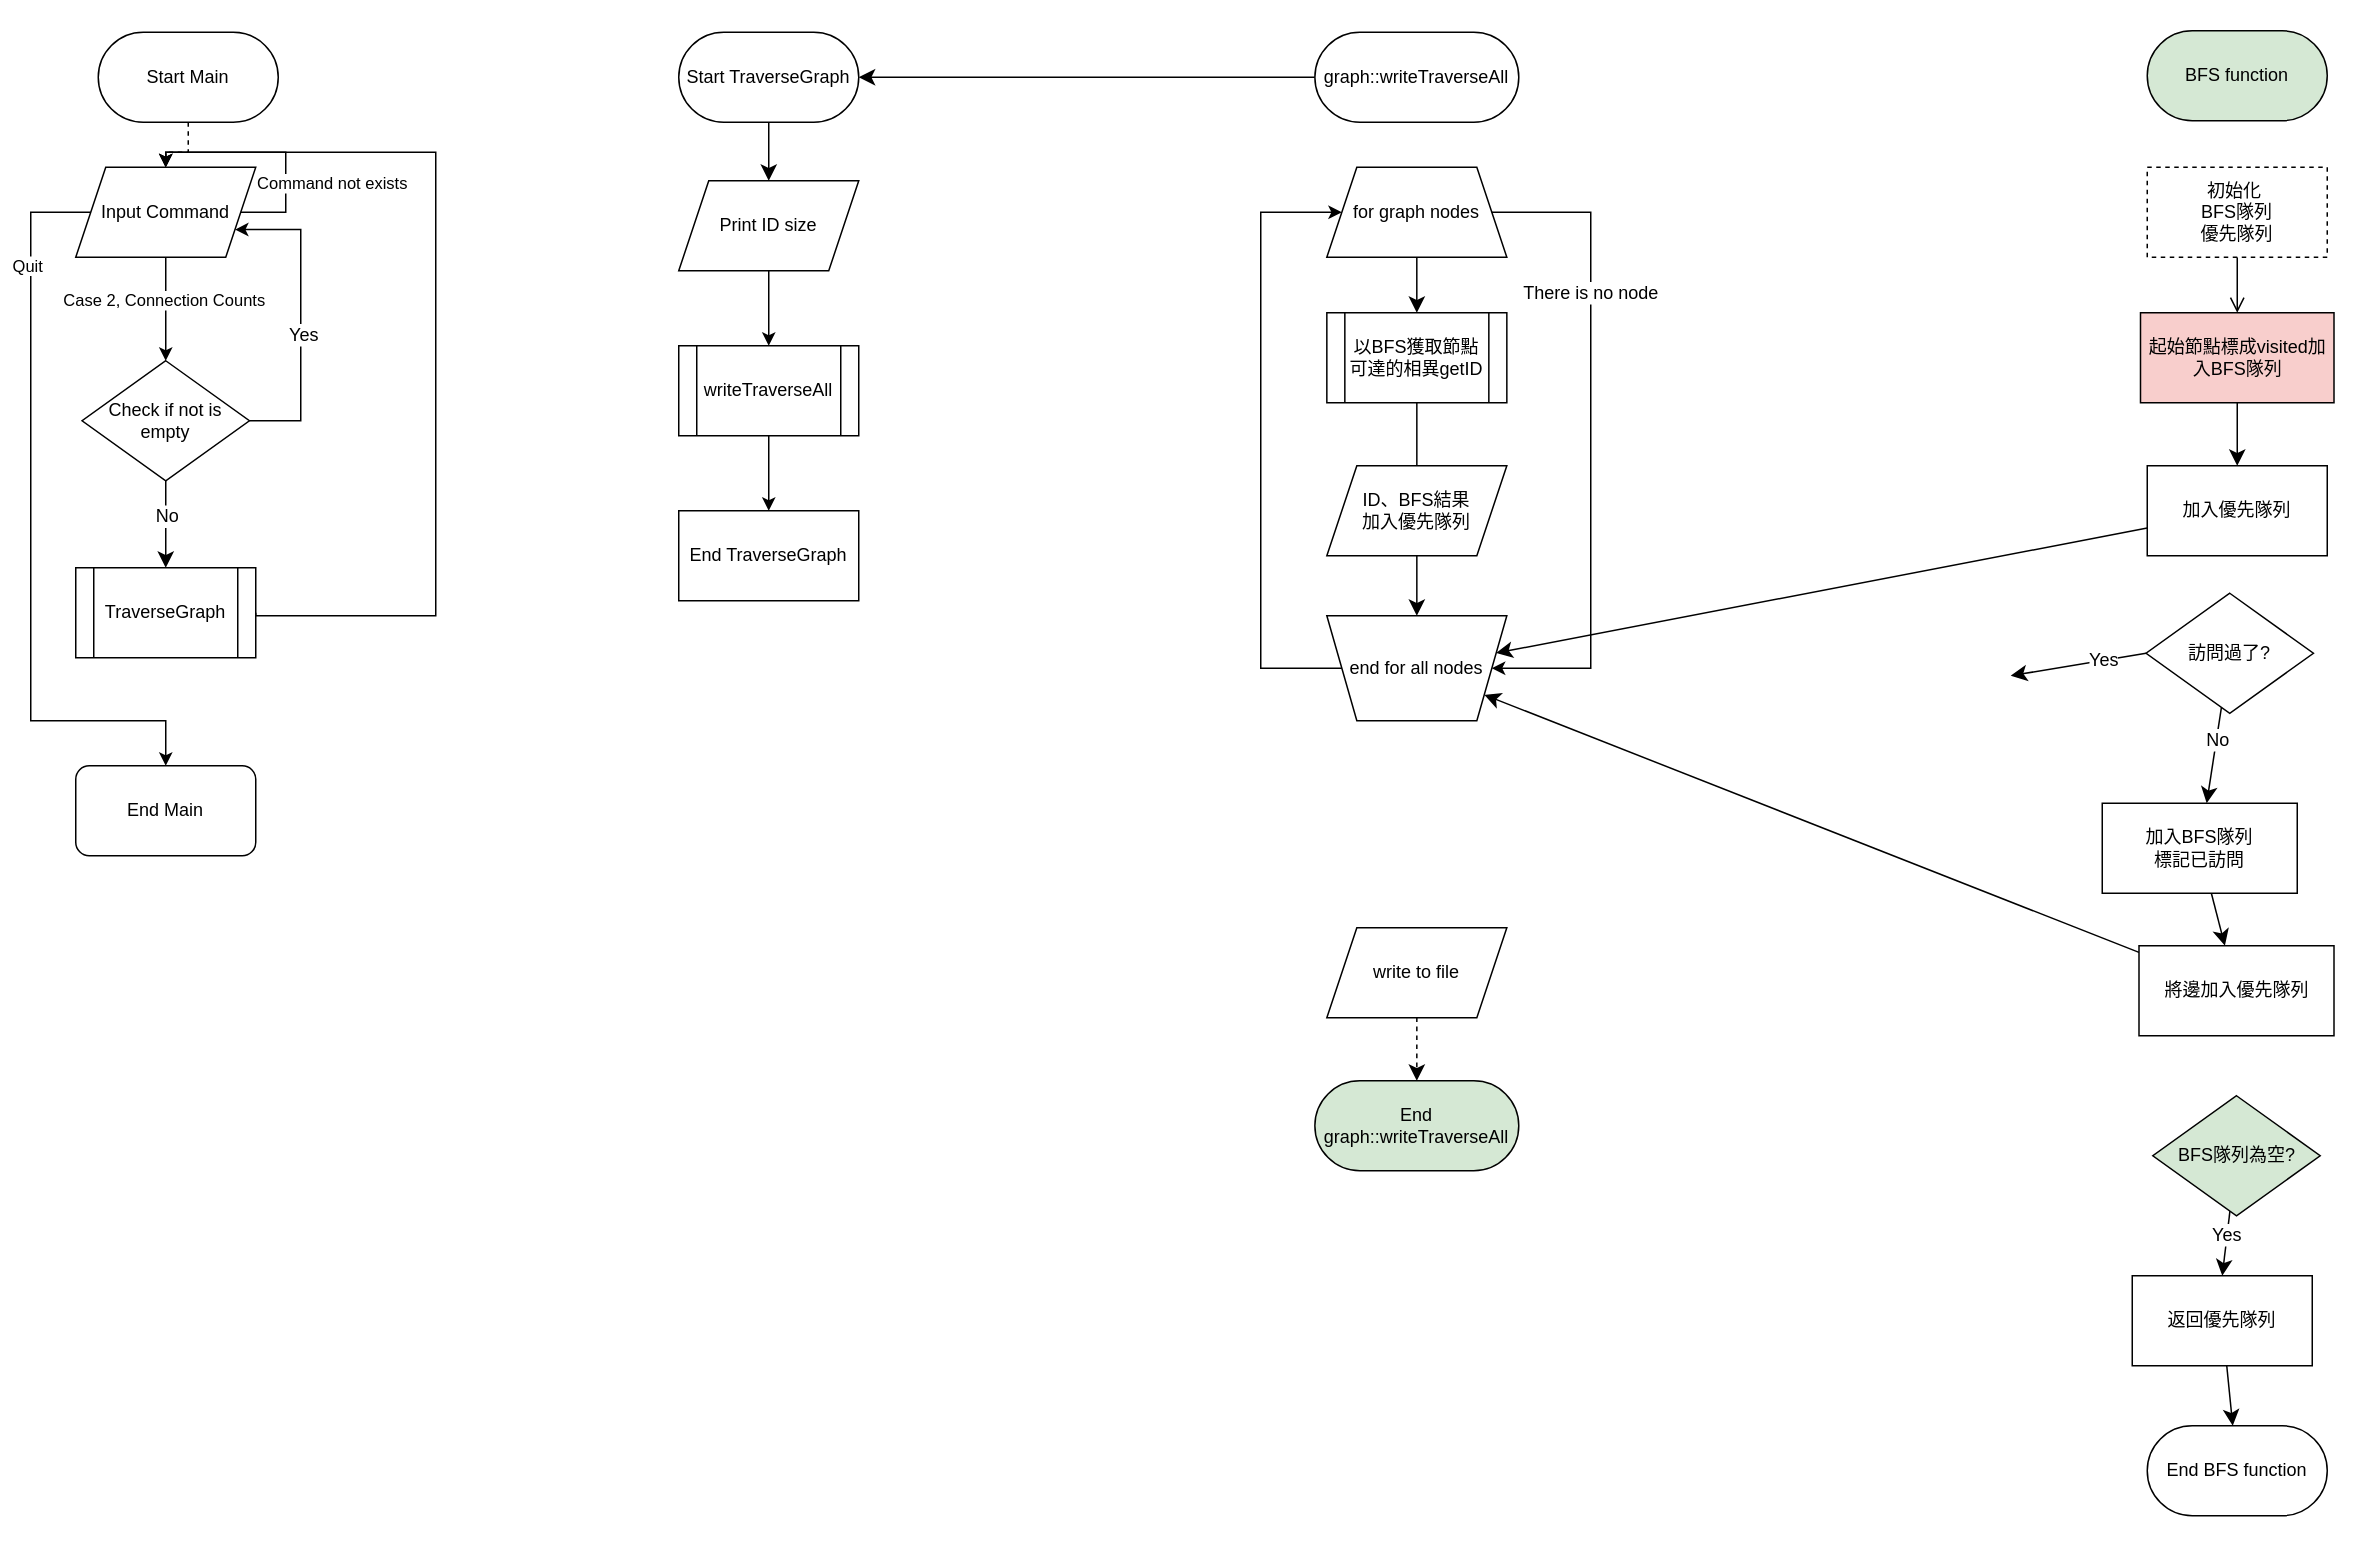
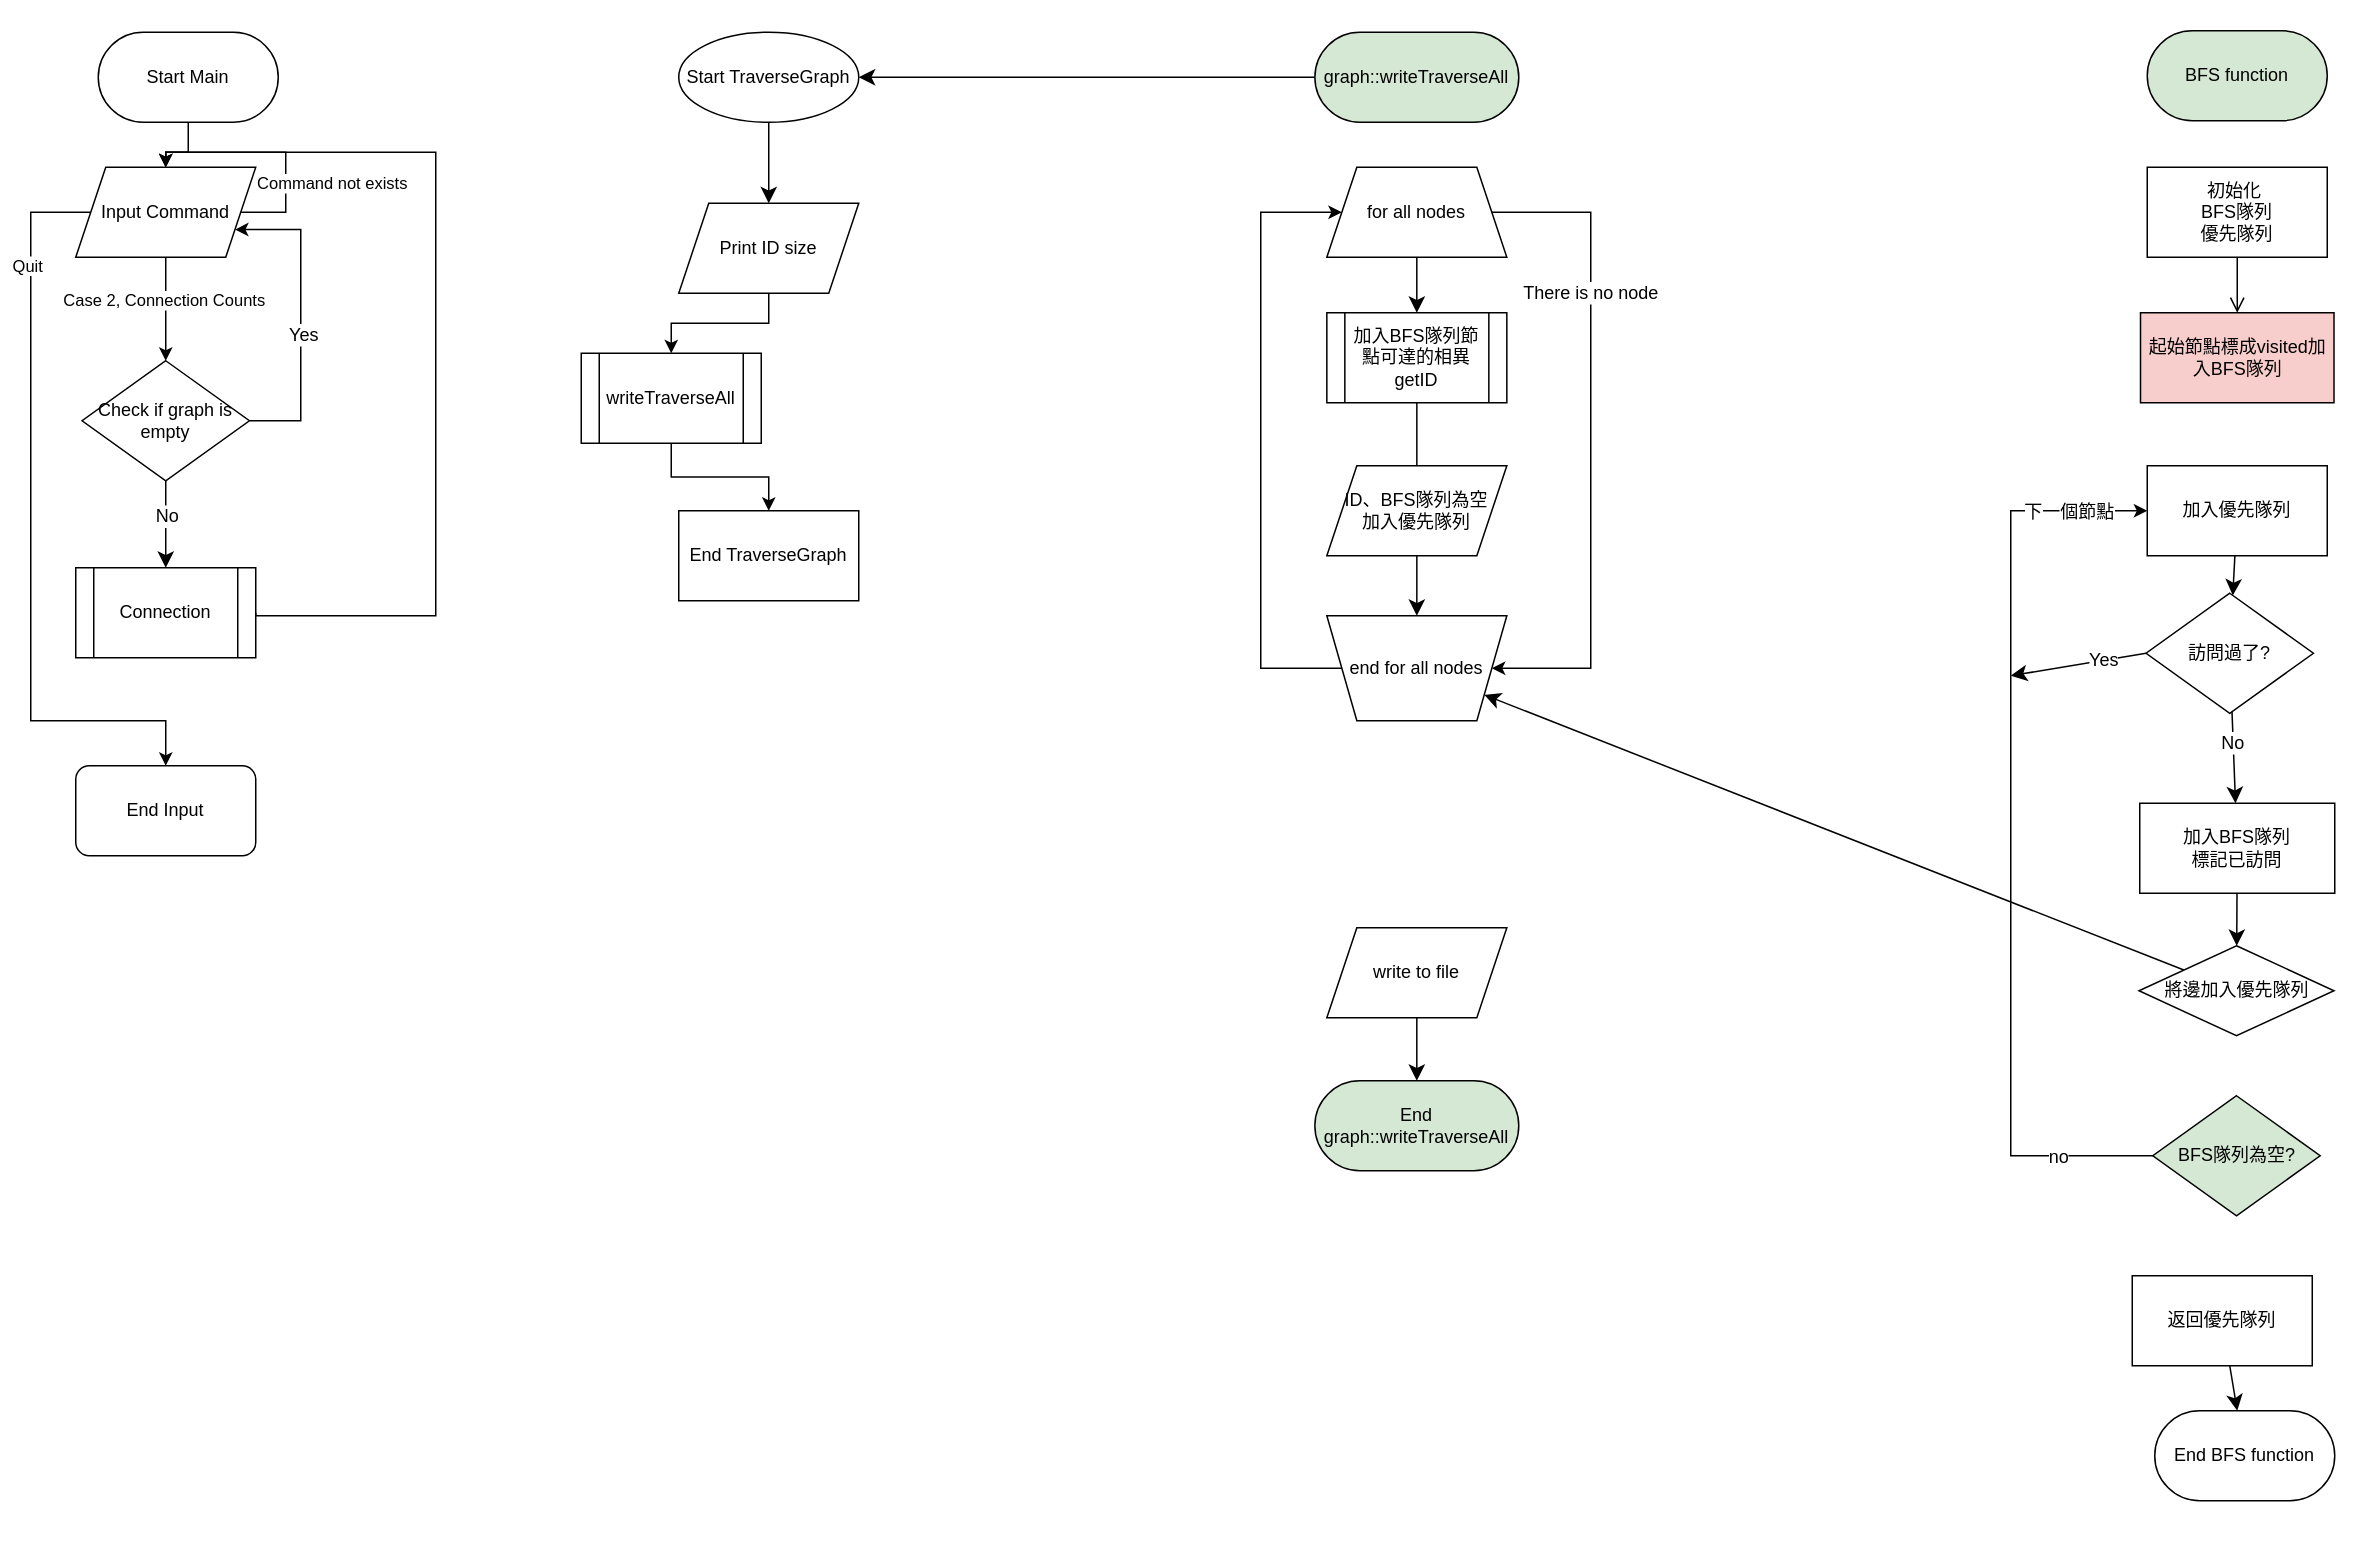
(769, 77) -> (769, 77)
(1417, 77) -> (1417, 77)
(188, 137) -> (188, 137)
(1417, 212) -> (1417, 212)
(2237, 212) -> (2237, 212)
(769, 226) -> (769, 248)
(1417, 358) -> (1417, 358)
(769, 391) -> (671, 398)
(166, 421) -> (166, 421)
(2237, 429) -> none
(1417, 511) -> (1417, 511)
(1827, 590) -> (2234, 569)
(166, 613) -> (166, 613)
(166, 811) -> (166, 811)
none -> (2011, 842)
(2200, 848) -> (2237, 848)
(2237, 991) -> (2237, 991)
(1417, 1045) -> (1417, 1045)
(2227, 1239) -> none
(2237, 1471) -> (2245, 1456)
